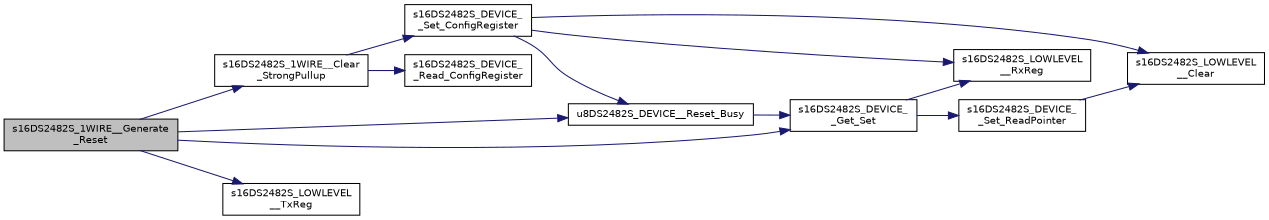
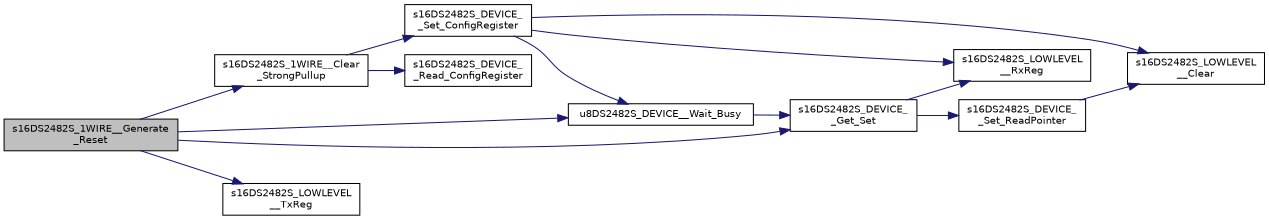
(661, 114) -> (661, 114)
